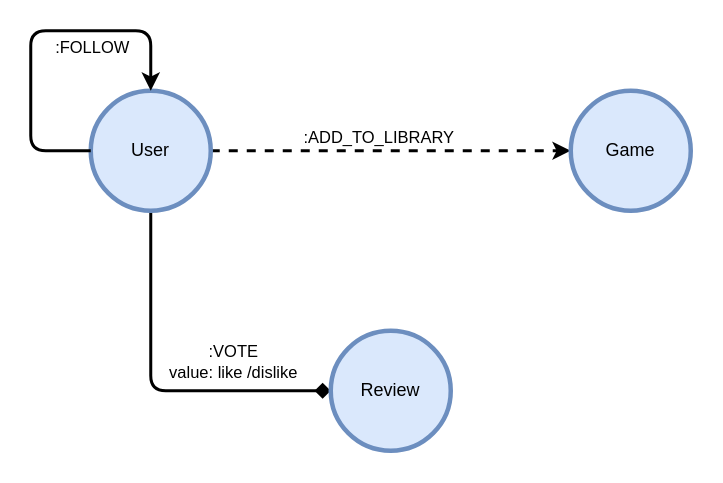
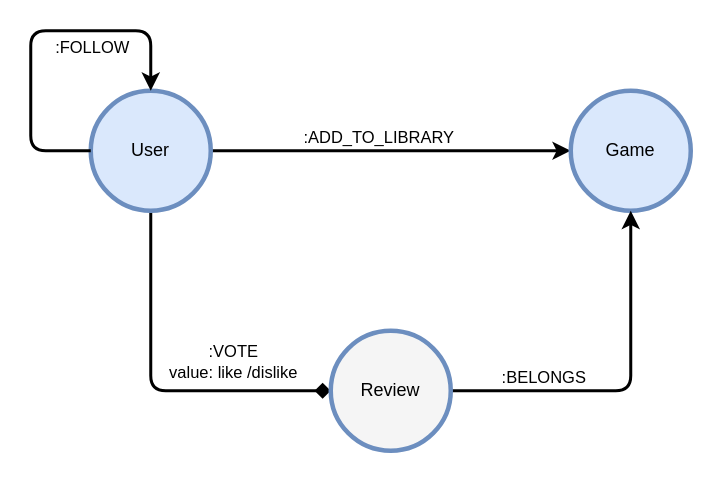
(386, 151) -> (386, 151)
none -> (620, 390)
(391, 391) -> (391, 391)
